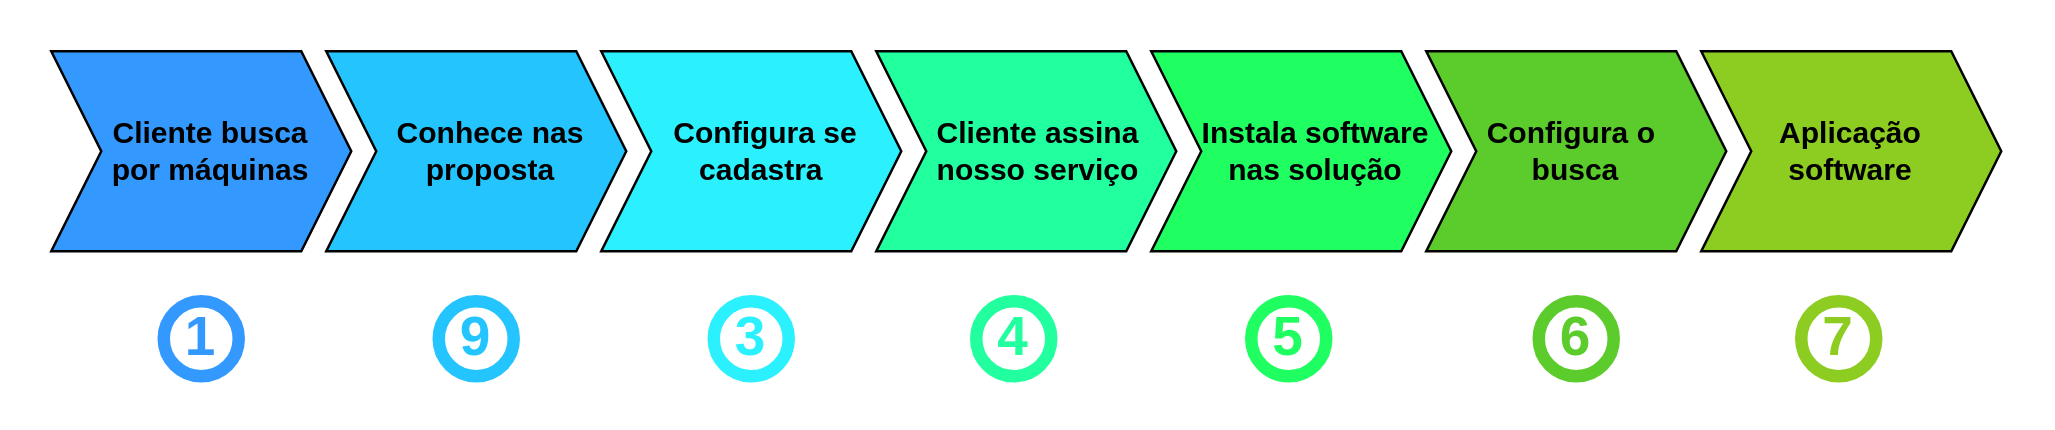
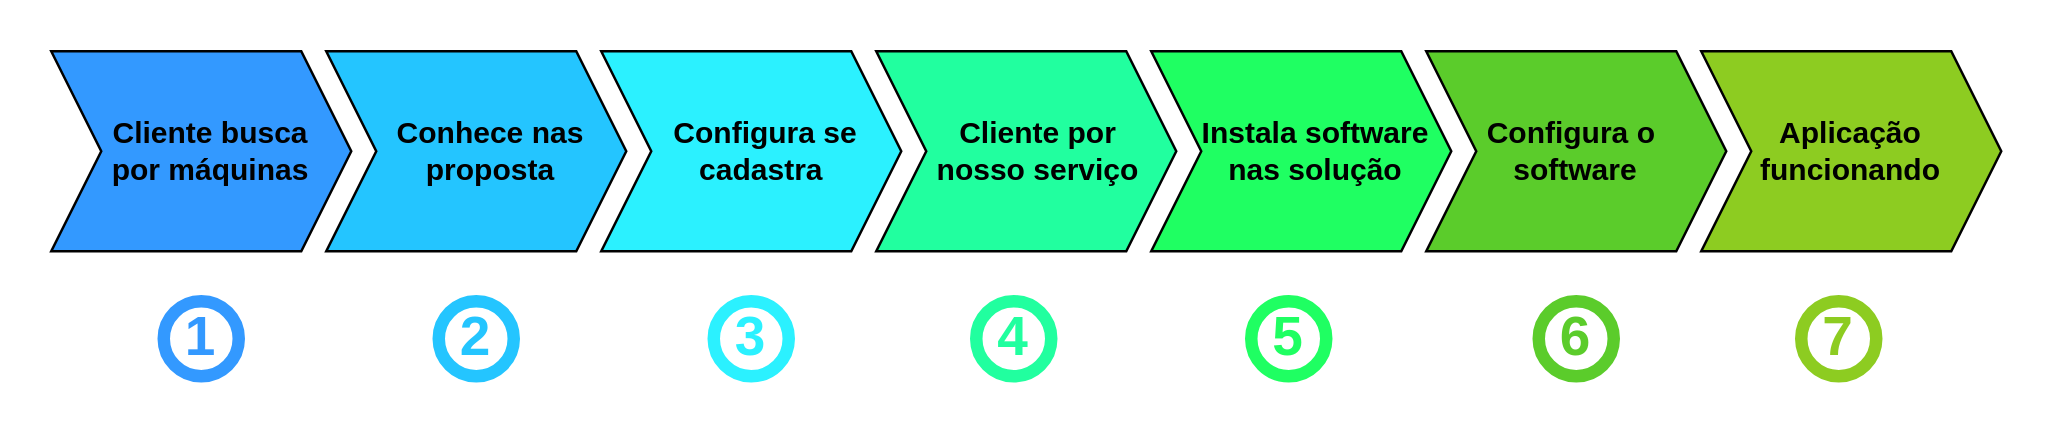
(1039, 151) -> (1039, 151)
(1576, 151) -> (1576, 151)
(1851, 151) -> (1851, 151)
(476, 339) -> (476, 339)
